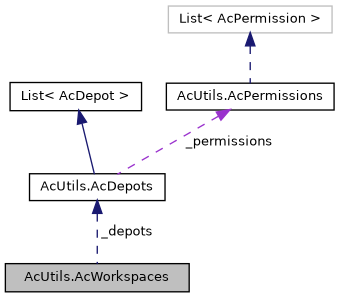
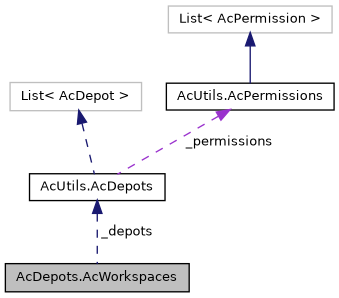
(250, 65) -> (250, 65)
(76, 97) -> (76, 97)
(88, 149) -> (88, 149)
(97, 278) -> (97, 278)
